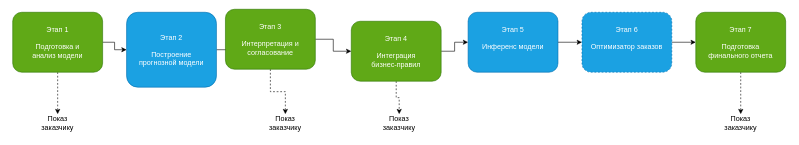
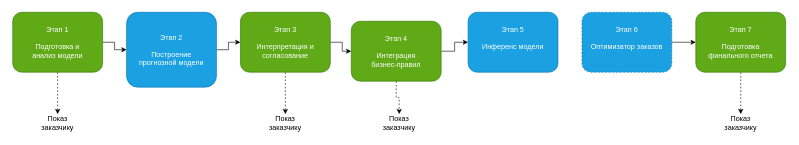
(270, 39) -> (285, 42)
(576, 42) -> none
